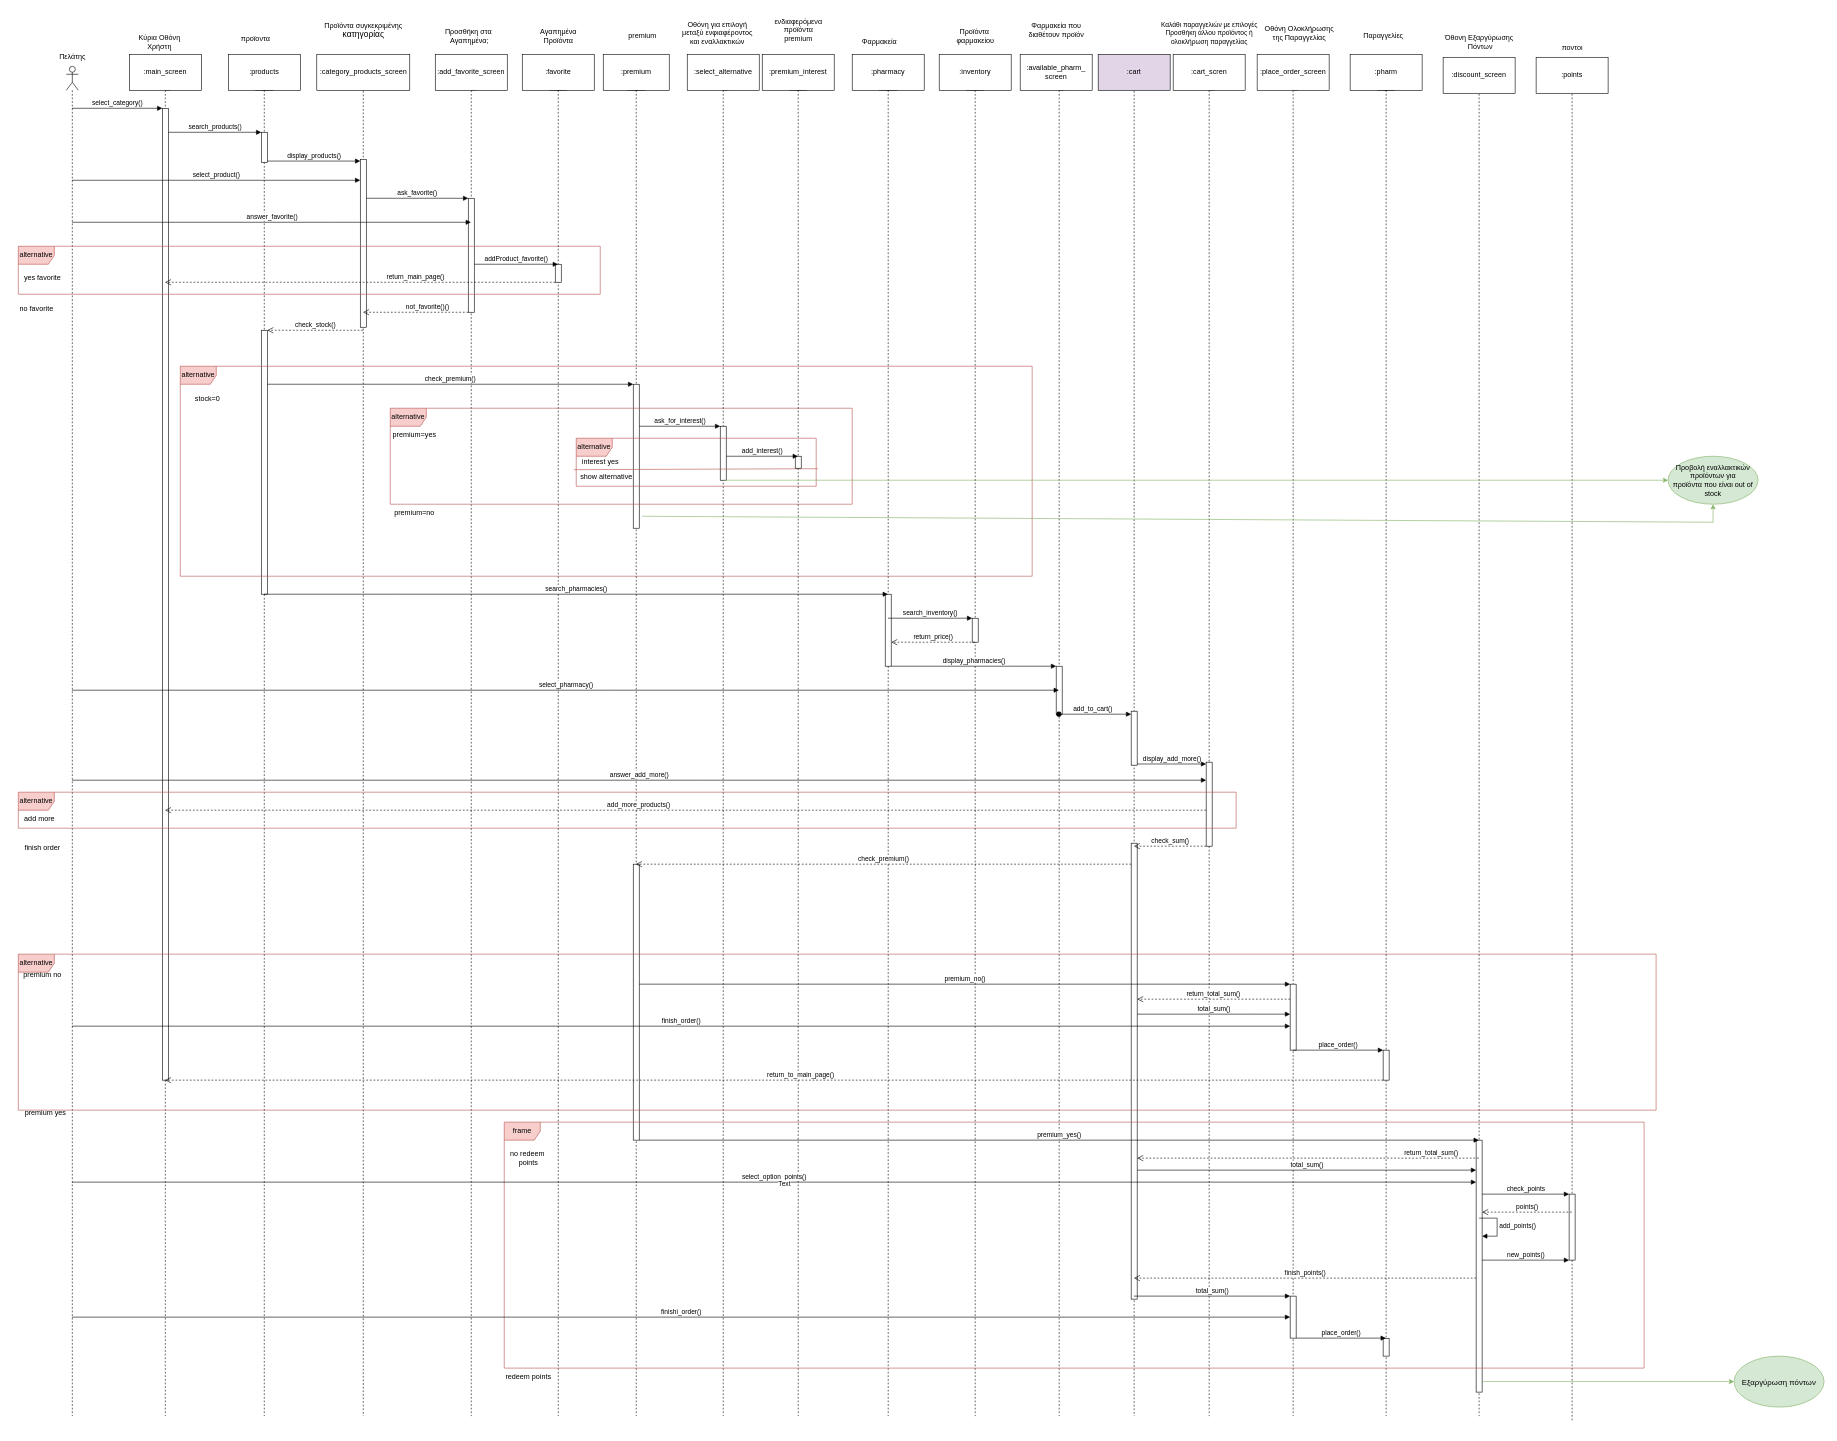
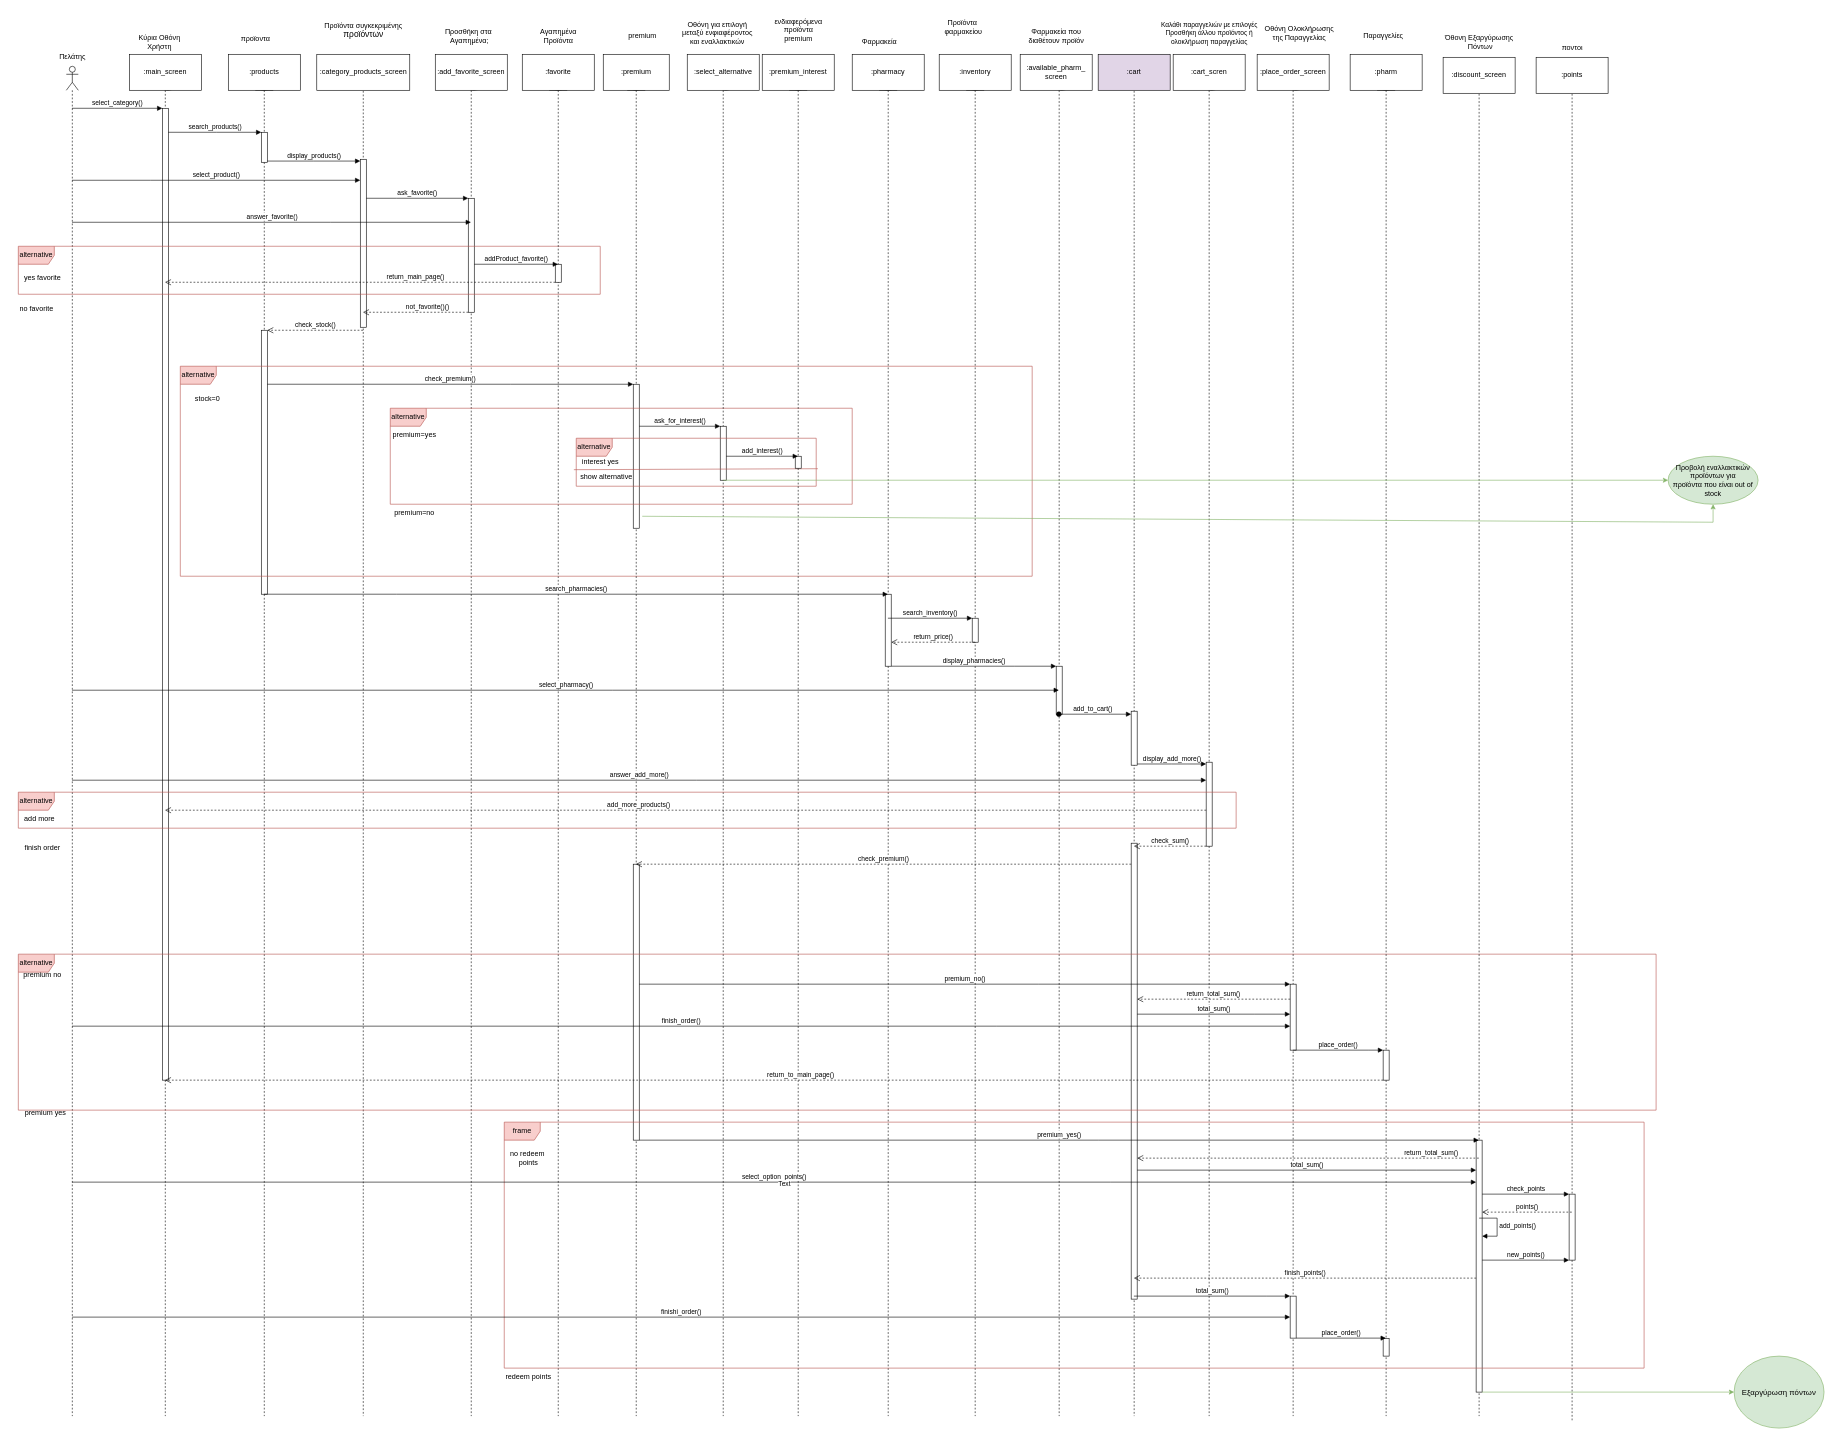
(364, 30) -> (364, 30)
(1056, 30) -> (1056, 36)
(975, 36) -> (963, 27)
(1779, 1382) -> (1779, 1392)
